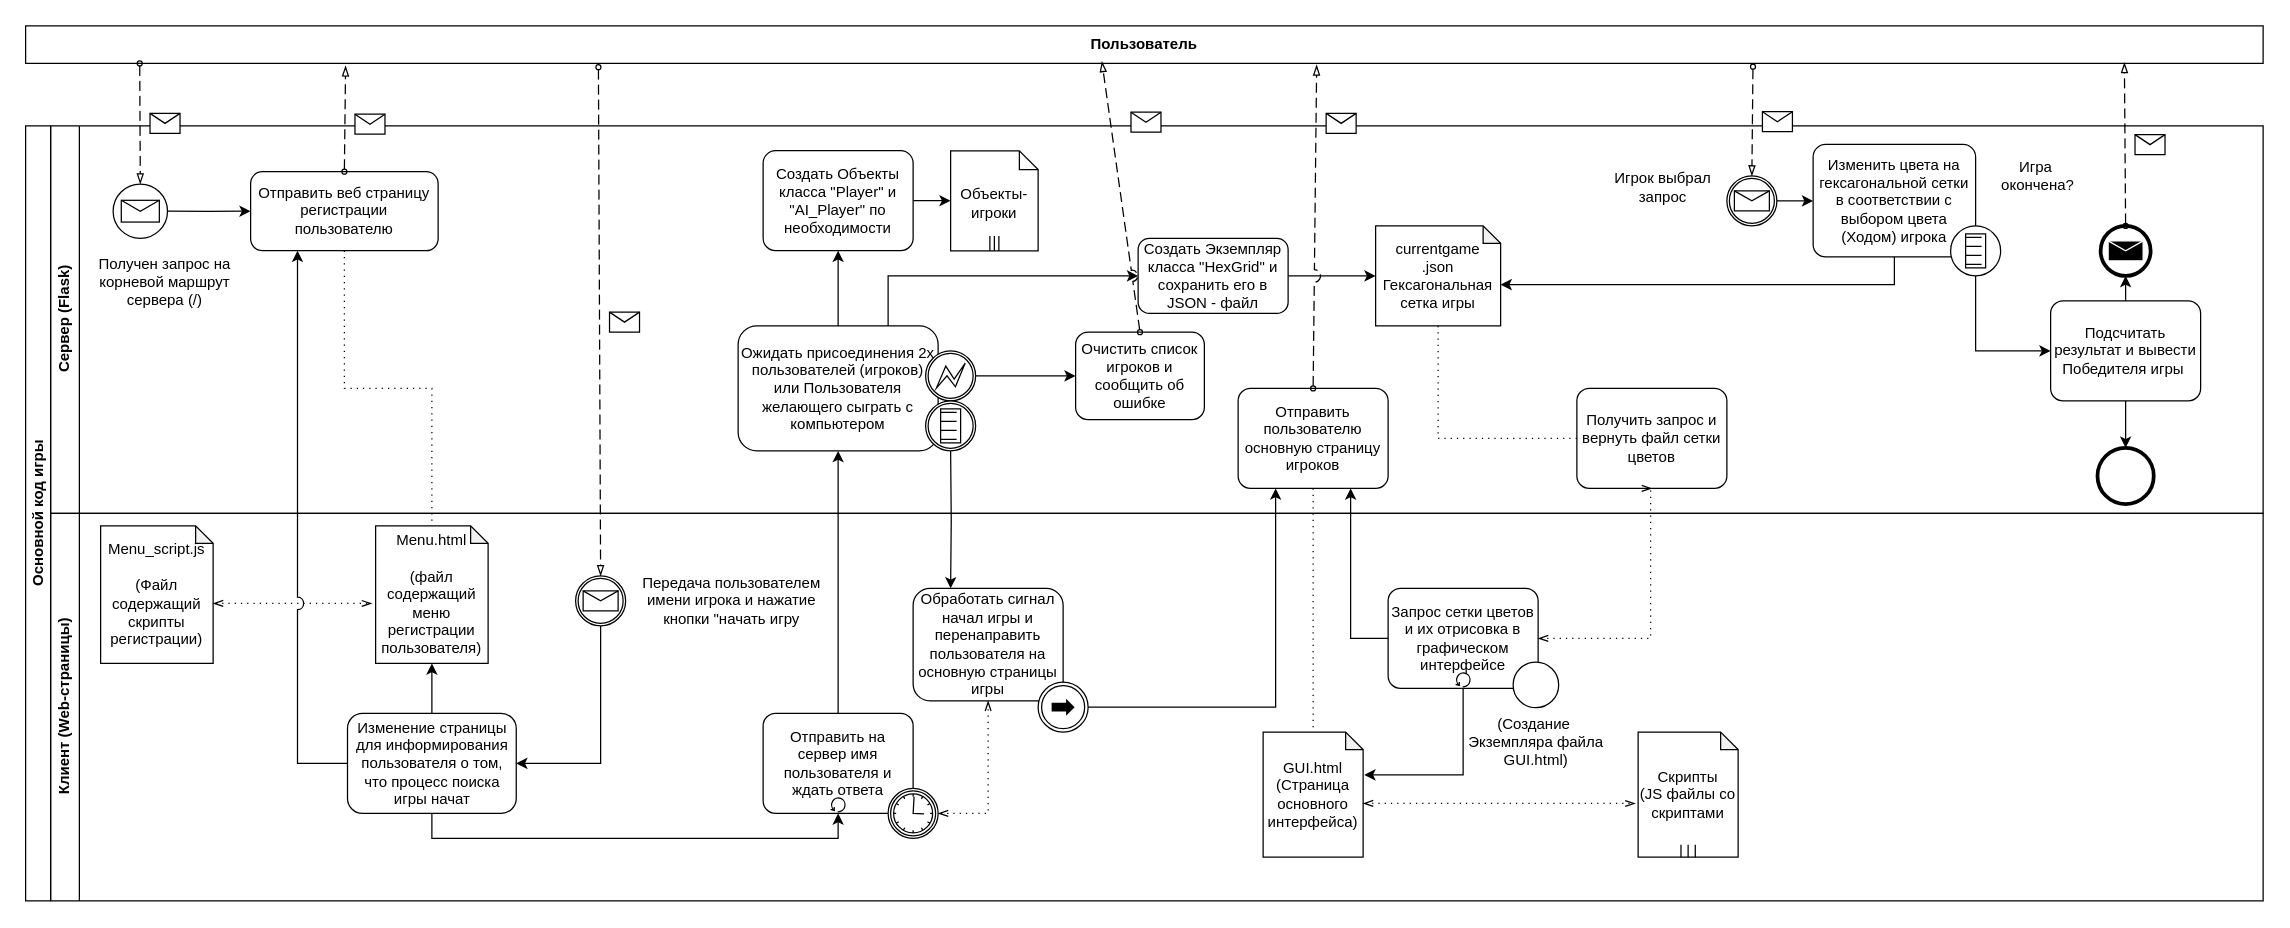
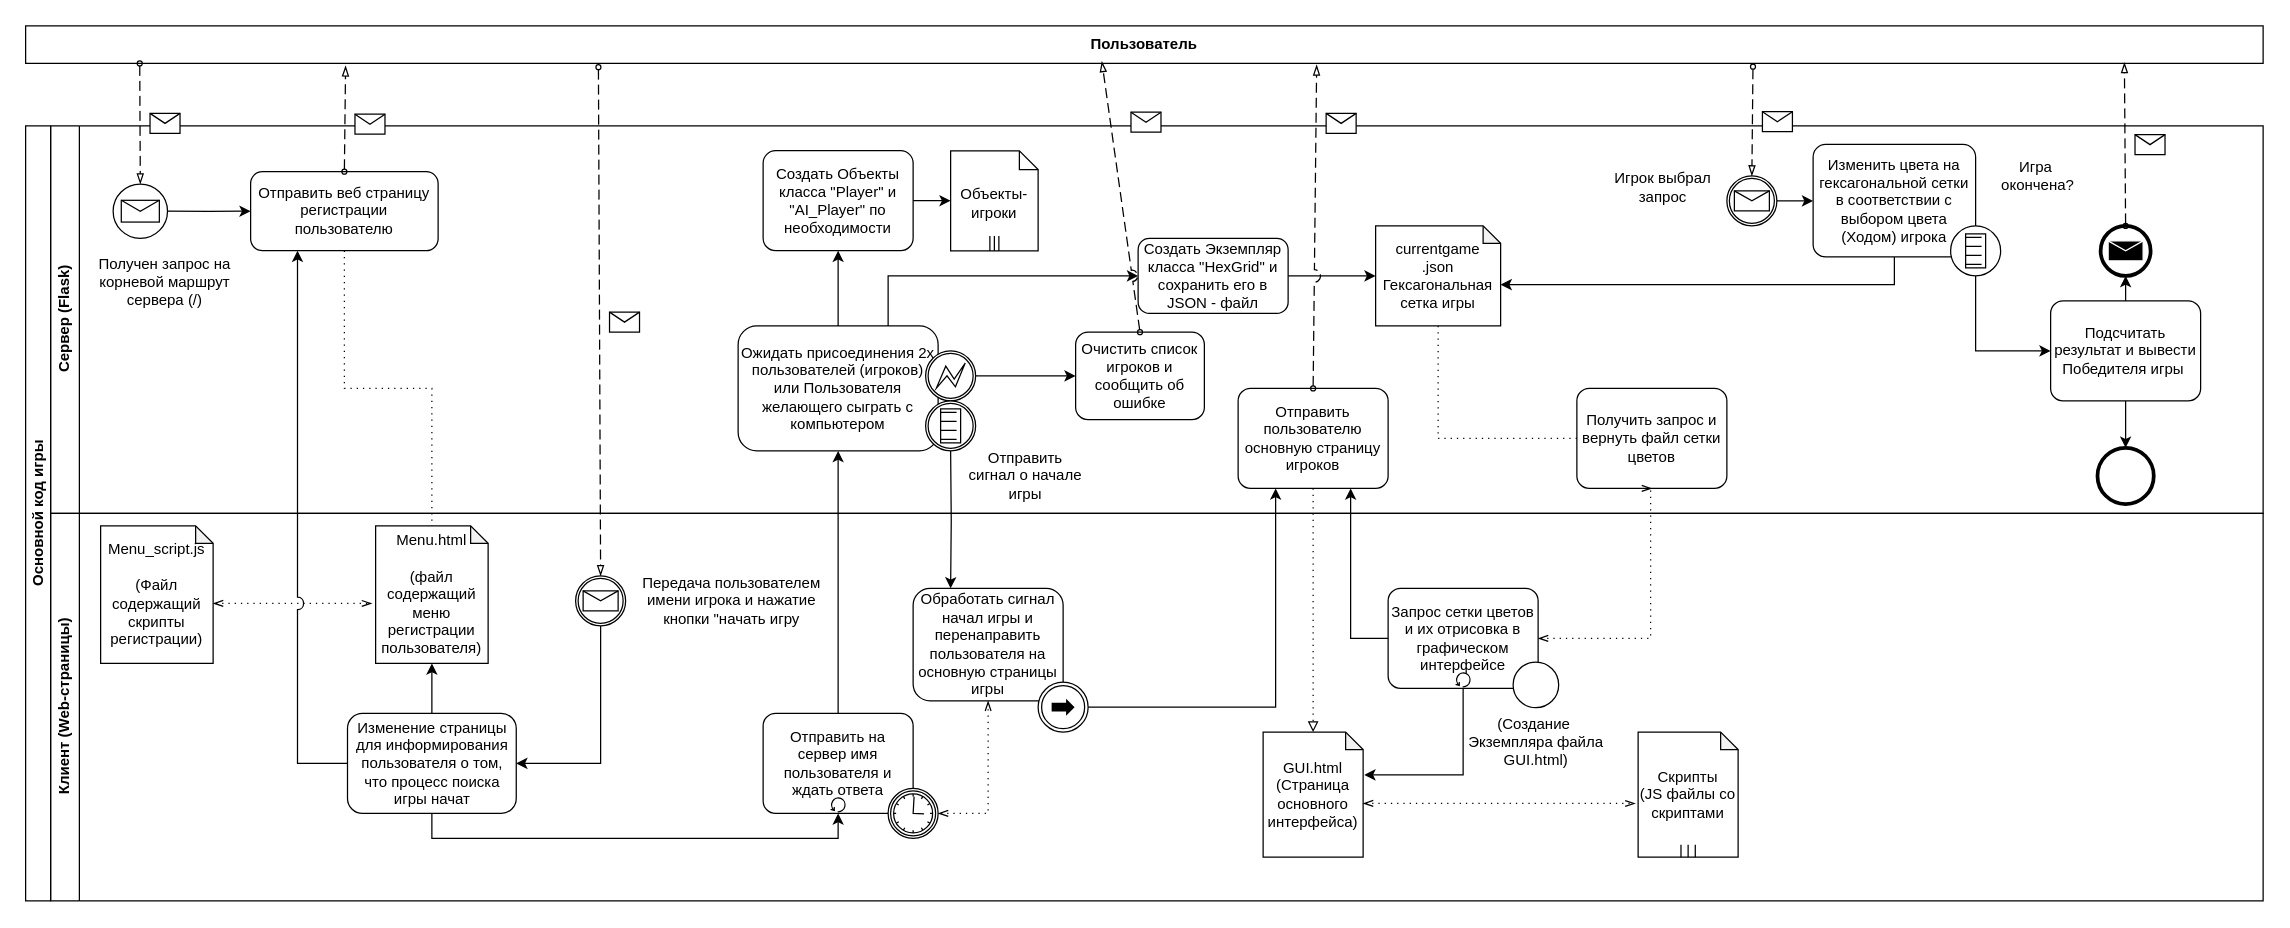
none -> (1026, 476)
(1313, 725) -> (1313, 720)
